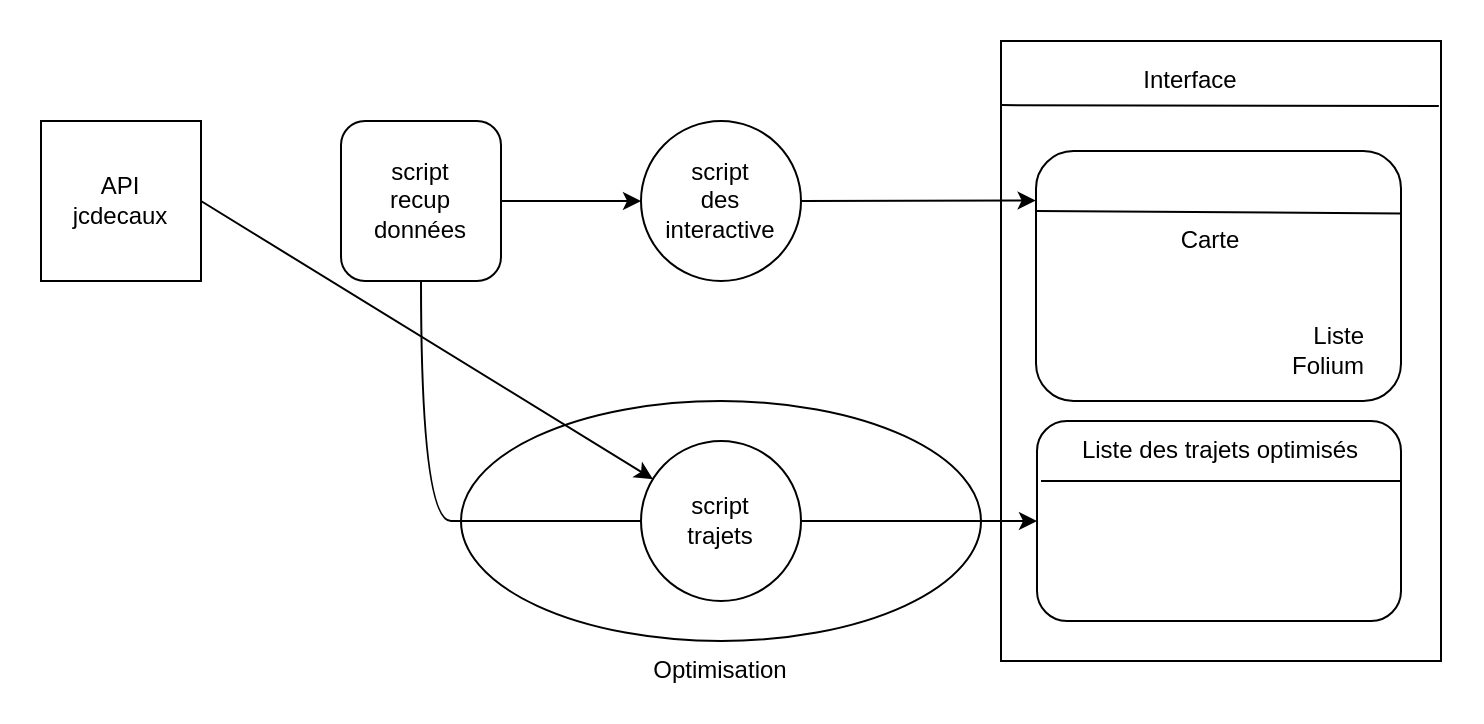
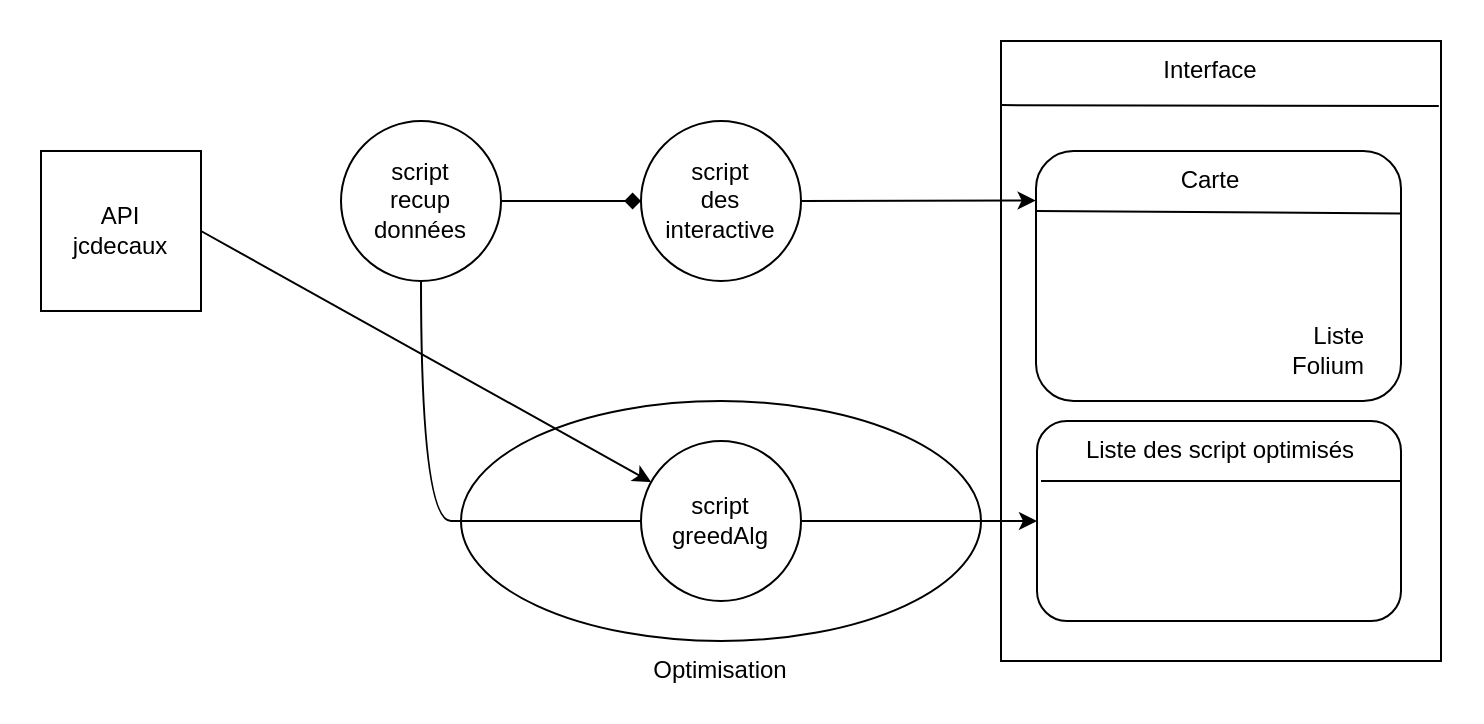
(1191, 81) -> (1211, 71)
(121, 201) -> (121, 231)
(421, 201) -> (421, 201)
(625, 201) -> (624, 201)
(1211, 241) -> (1211, 181)
(1221, 451) -> (1221, 451)
(721, 521) -> (721, 521)
